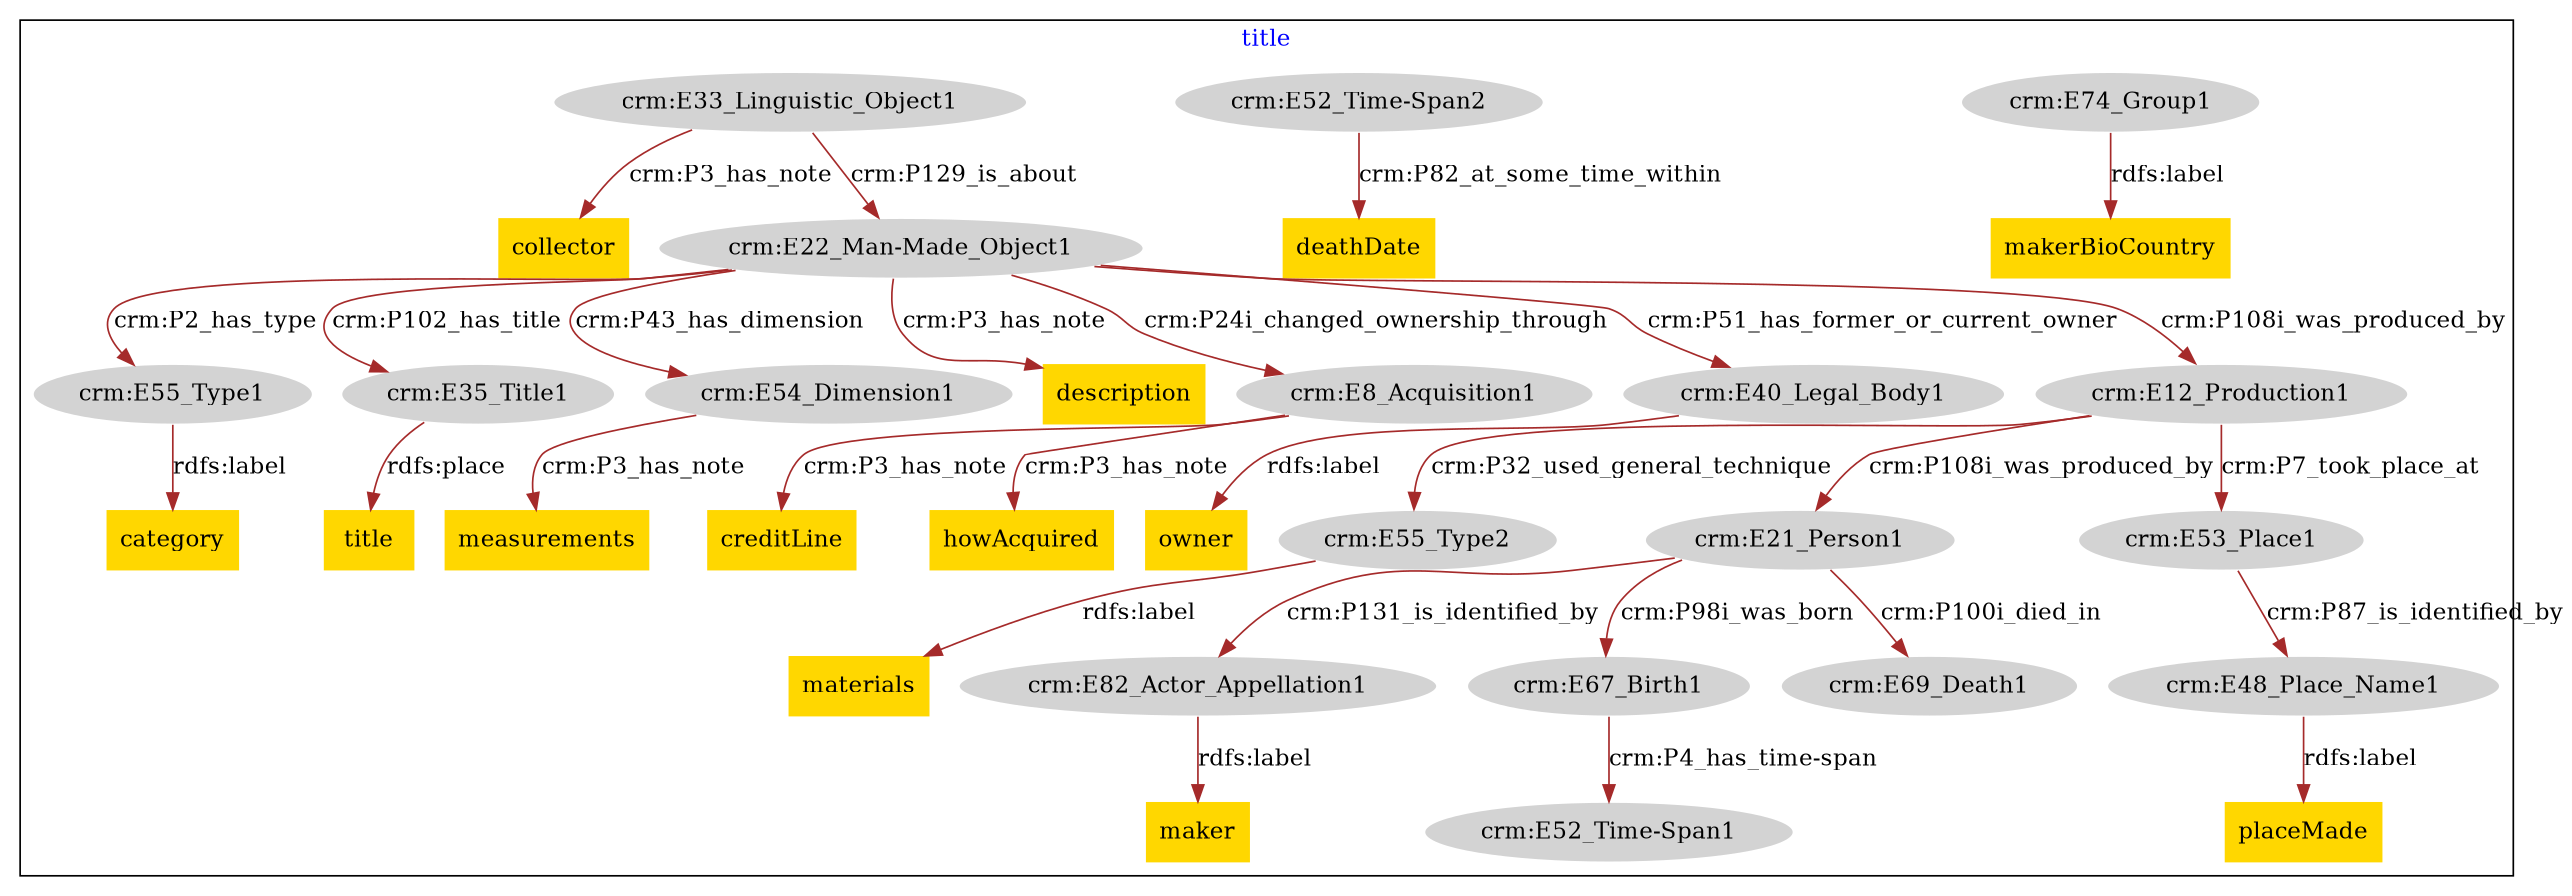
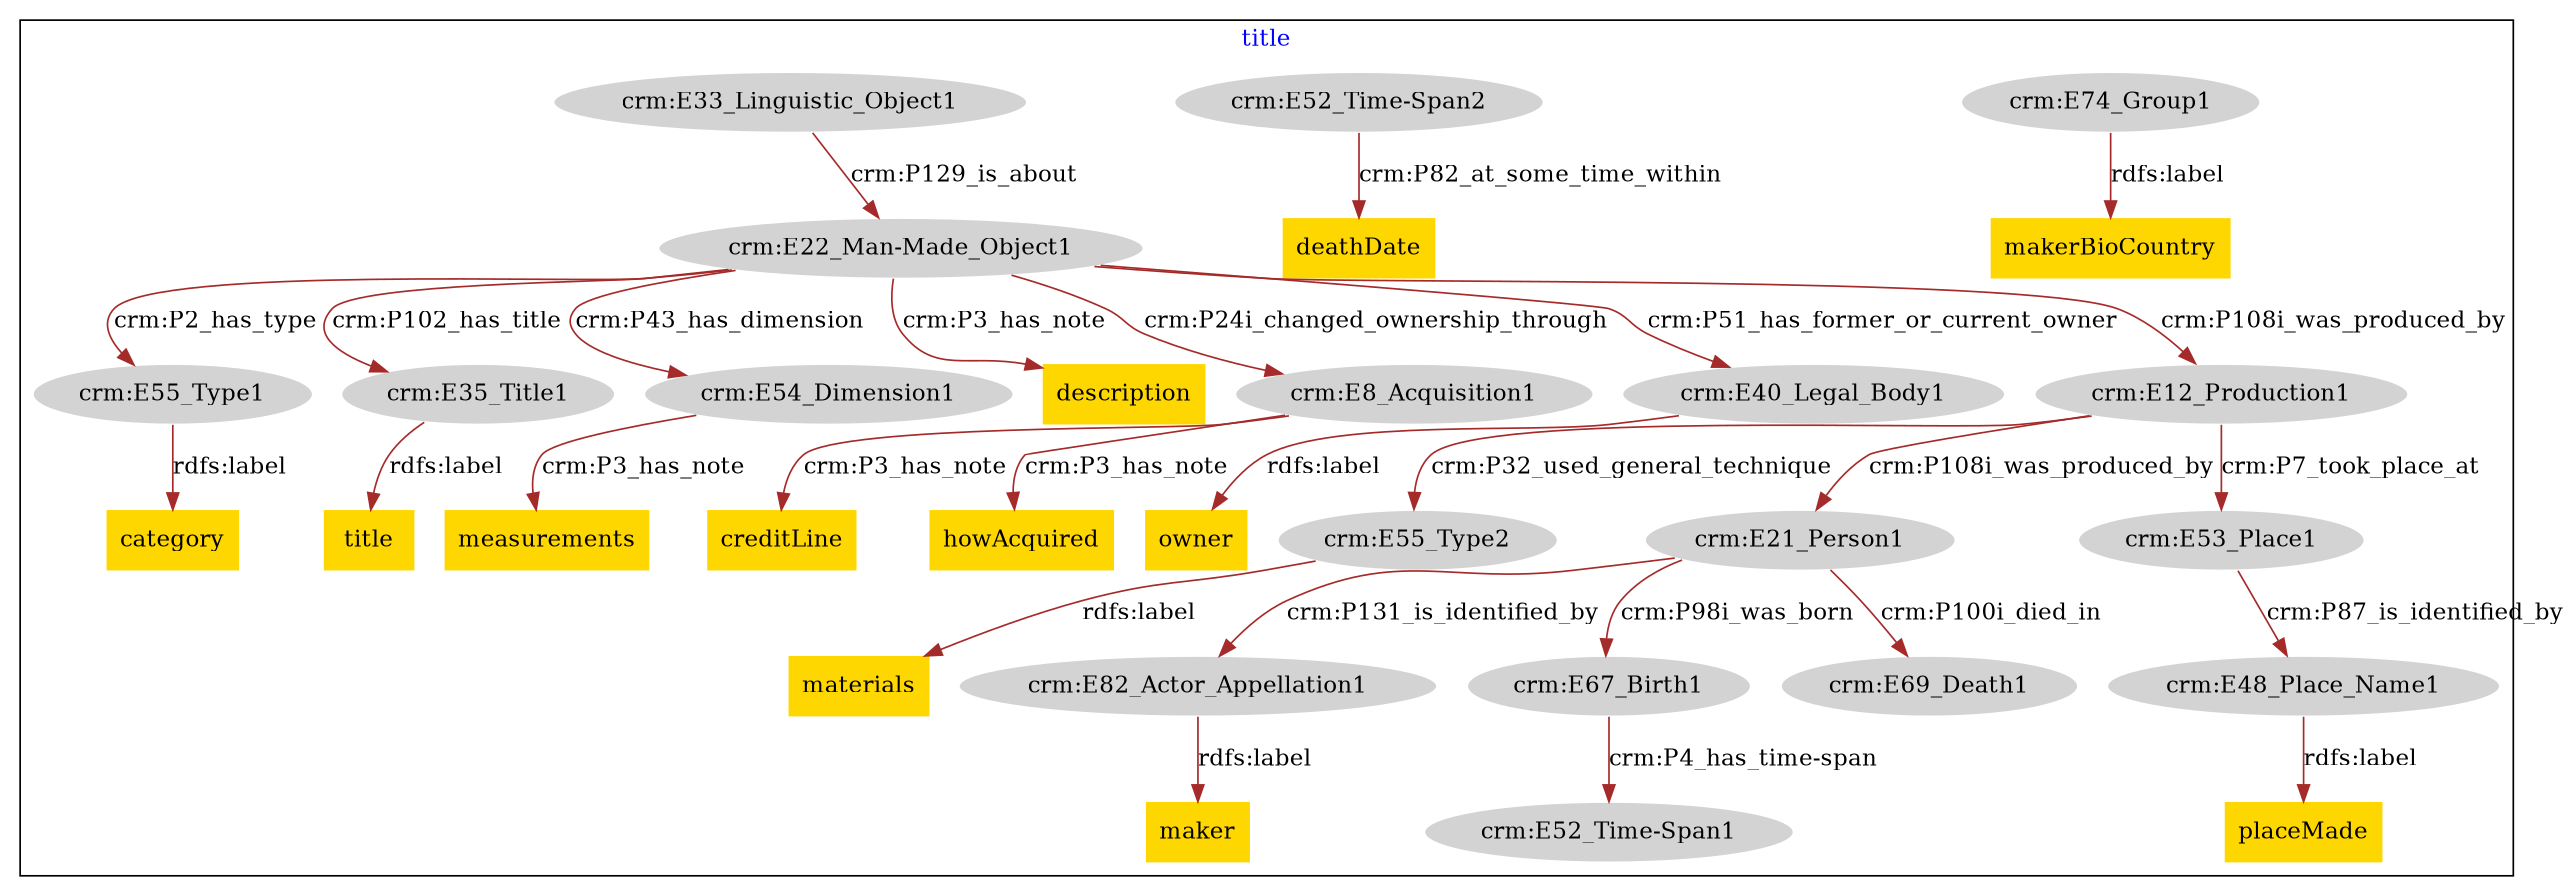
(564, 248) -> none
(446, 467) -> (446, 467)
